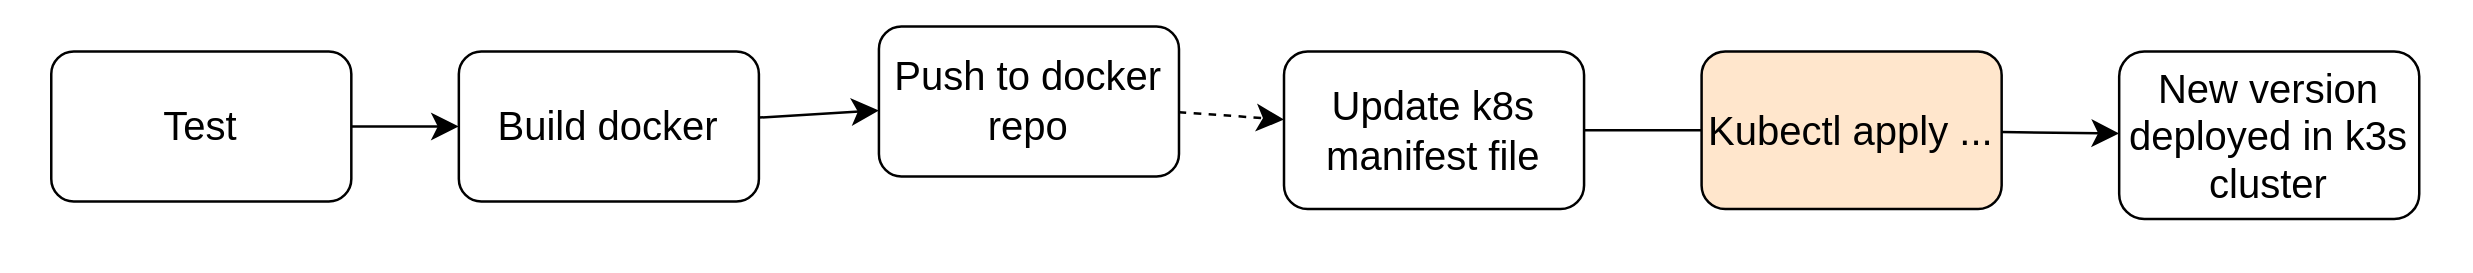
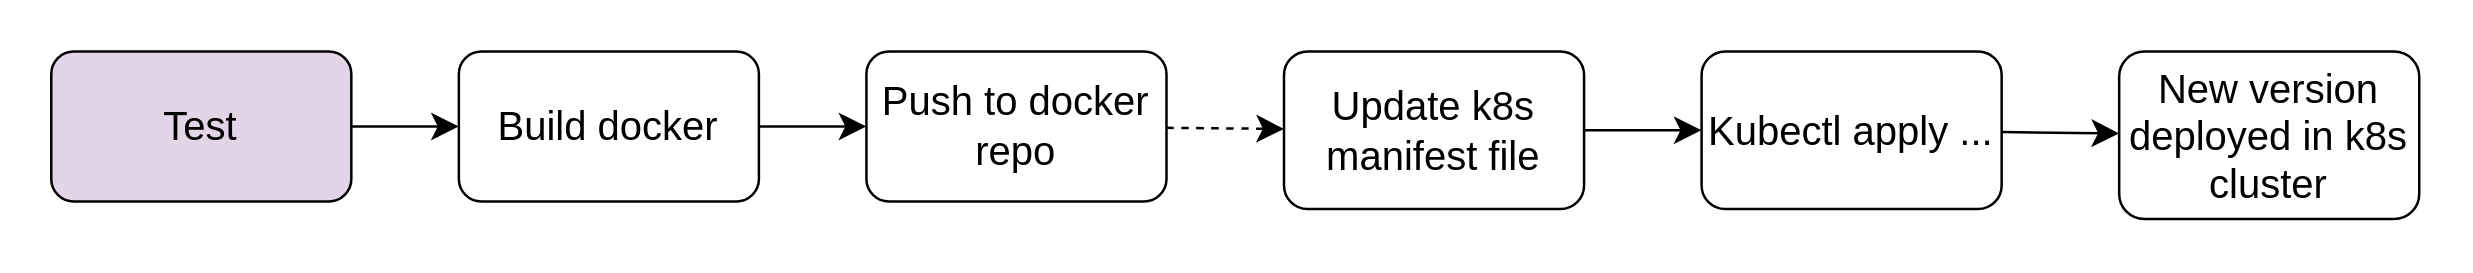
(1029, 101) -> (1016, 126)
(201, 126) -> (201, 126)
(1688, 130) -> (1680, 130)
(1851, 130) -> (1851, 130)
(2269, 136) -> (2269, 136)
